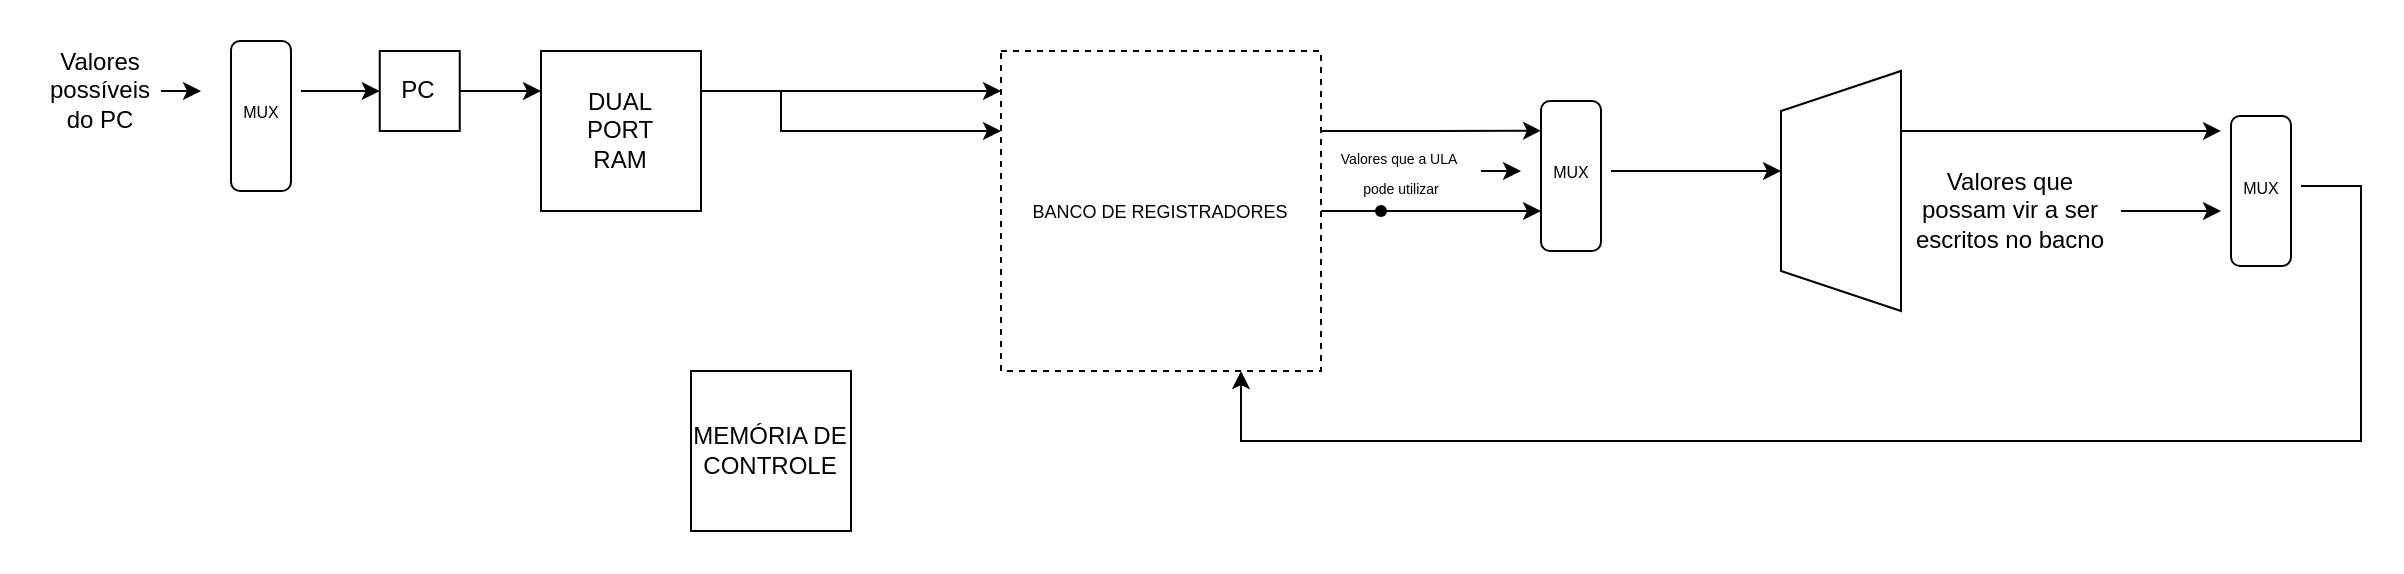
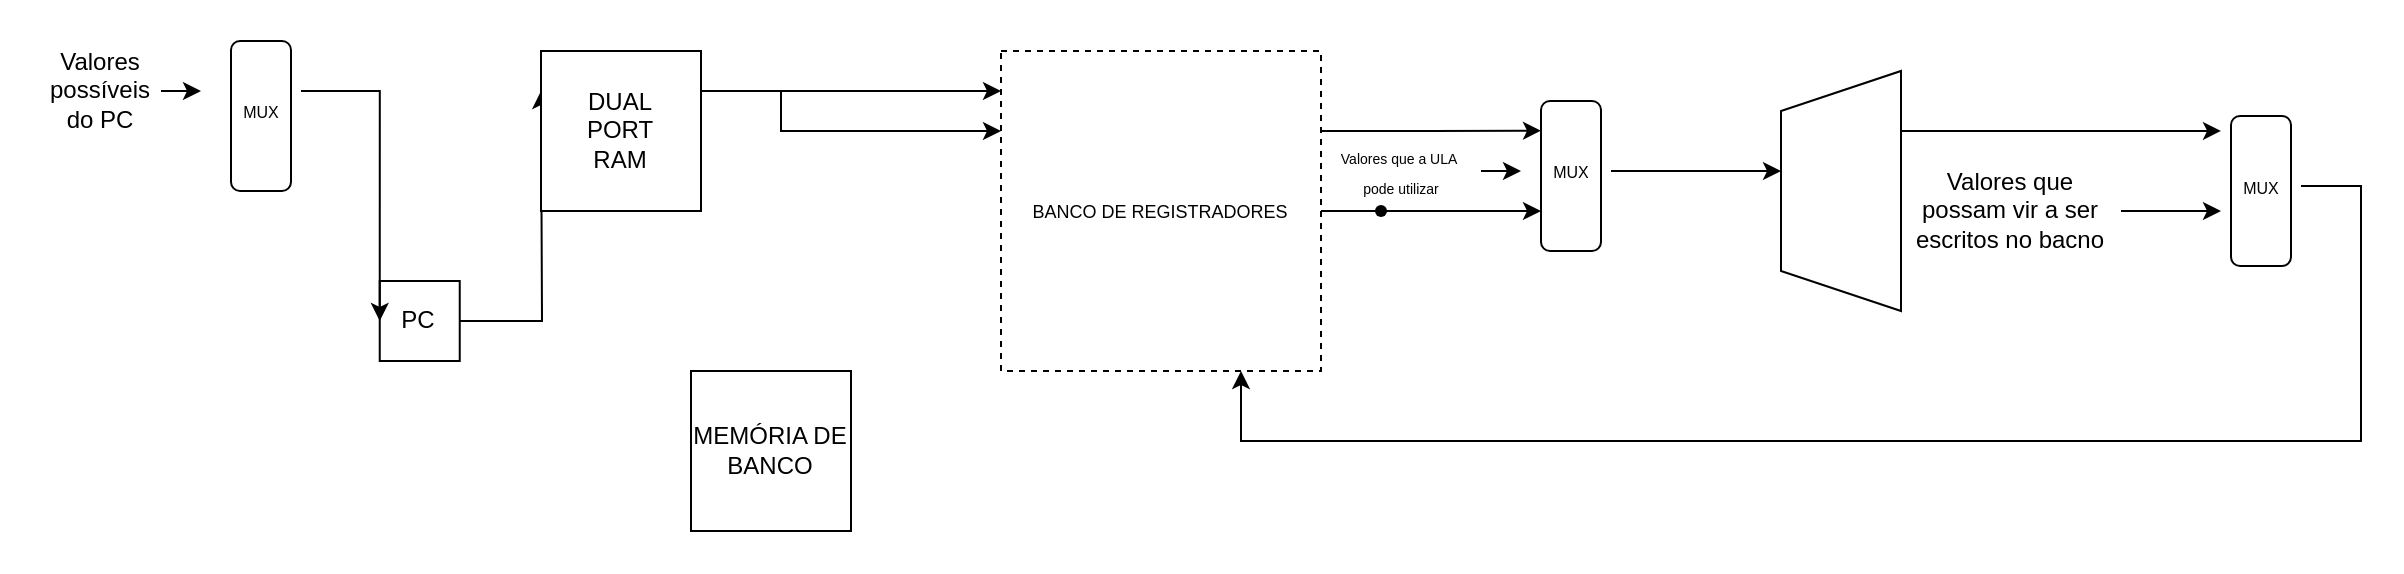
(420, 91) -> (420, 321)
(771, 451) -> (771, 451)
